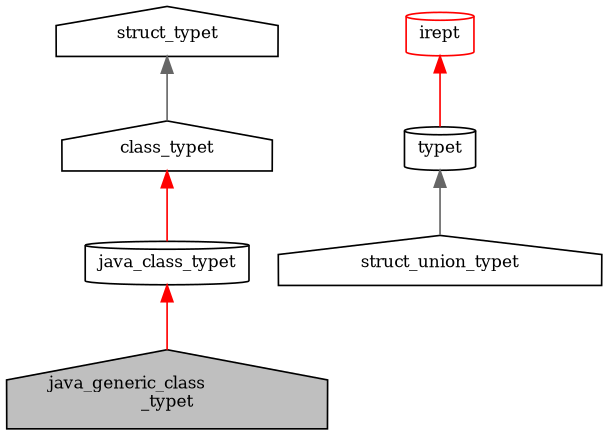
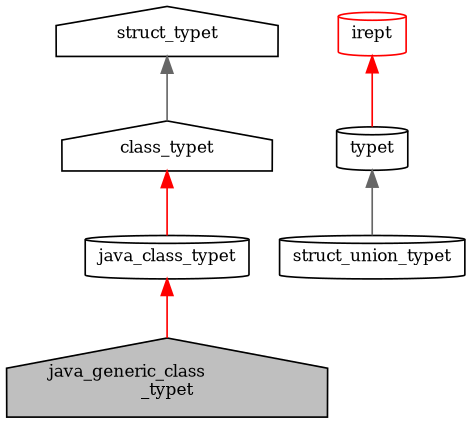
(440, 263) -> (372, 257)
